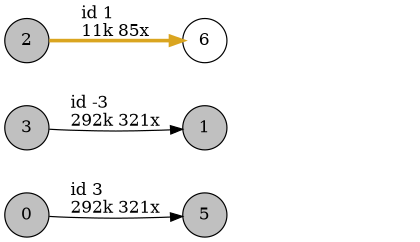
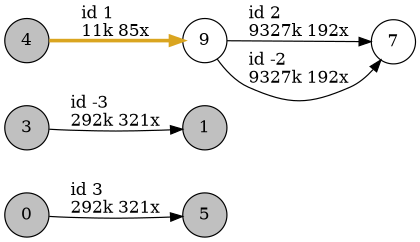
(27, 41) -> (27, 41)
(205, 41) -> (205, 41)
none -> (393, 42)
